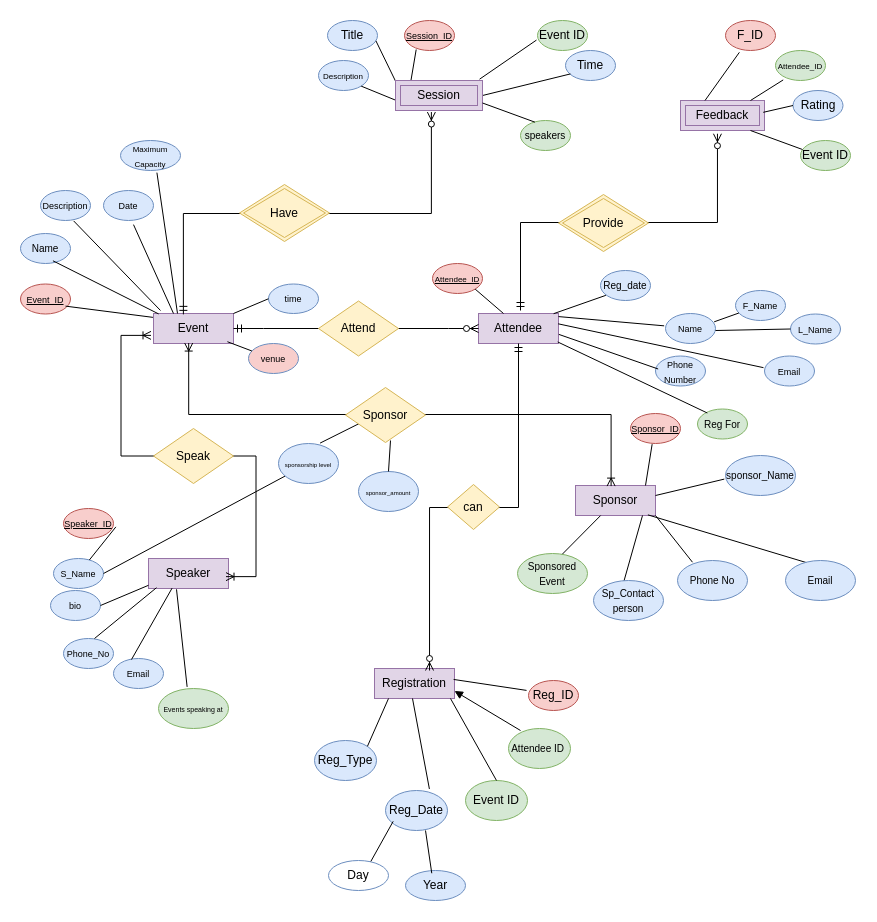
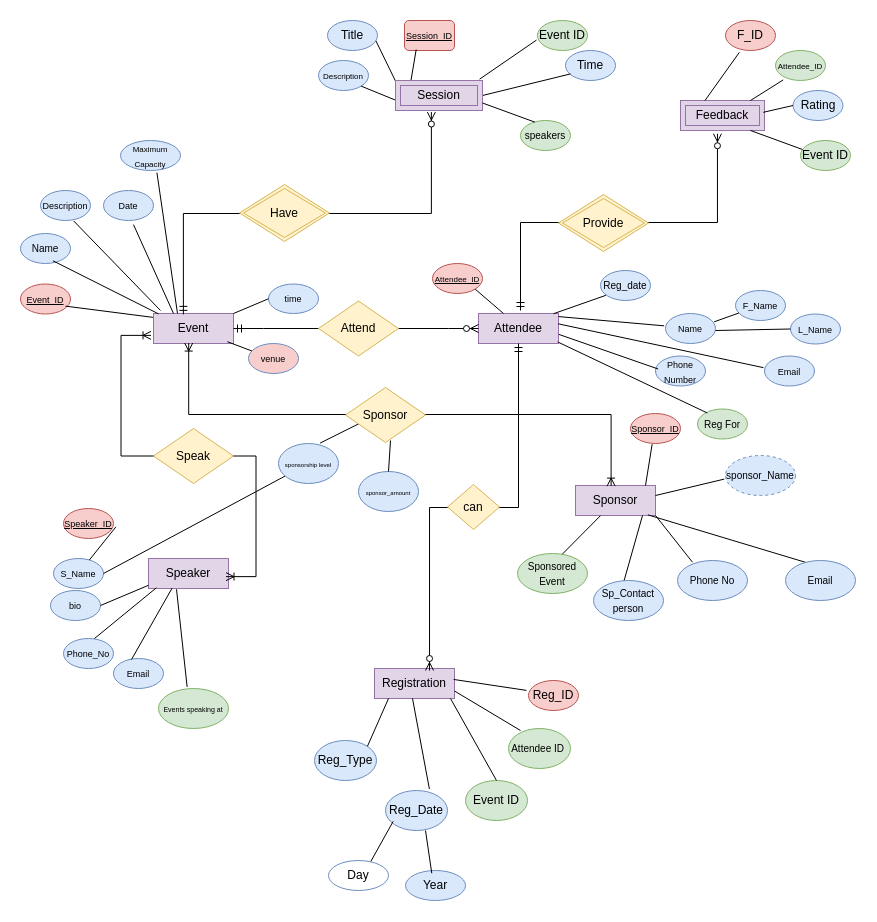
(430, 36) -> (430, 36)
(761, 476) -> (761, 476)
(462, 696) -> (459, 694)
